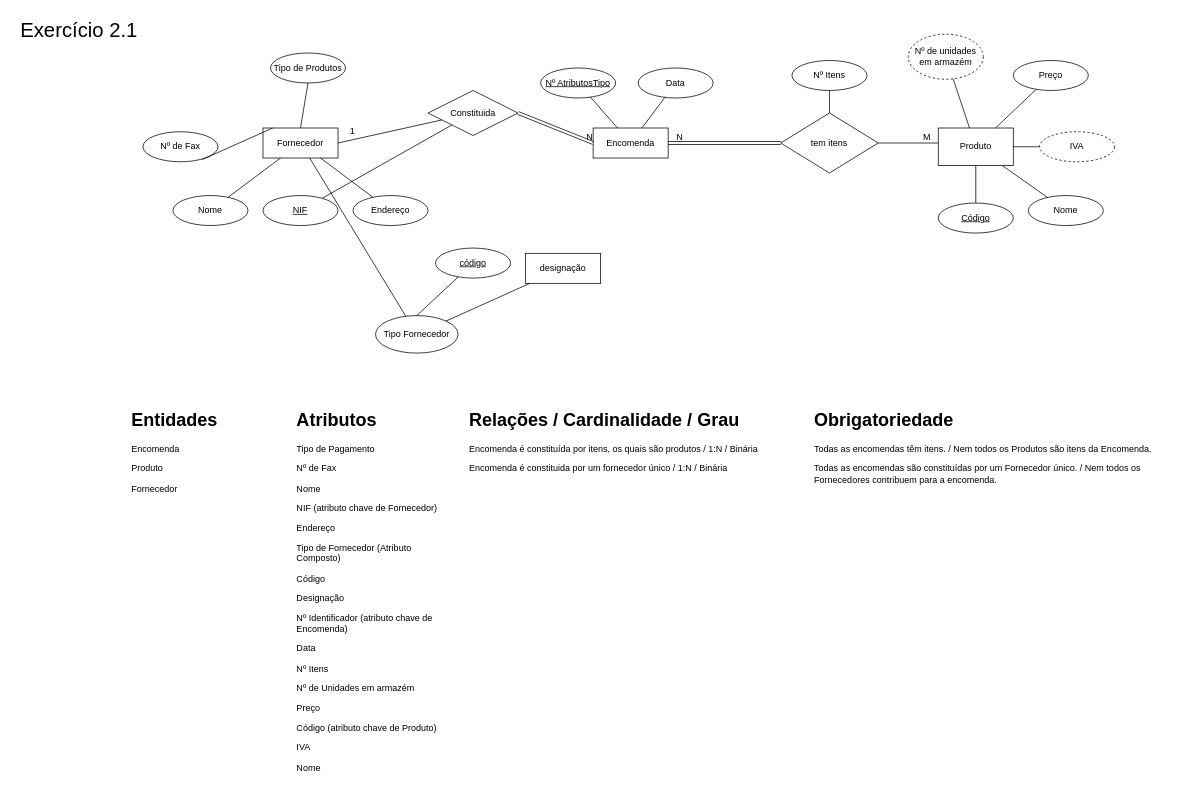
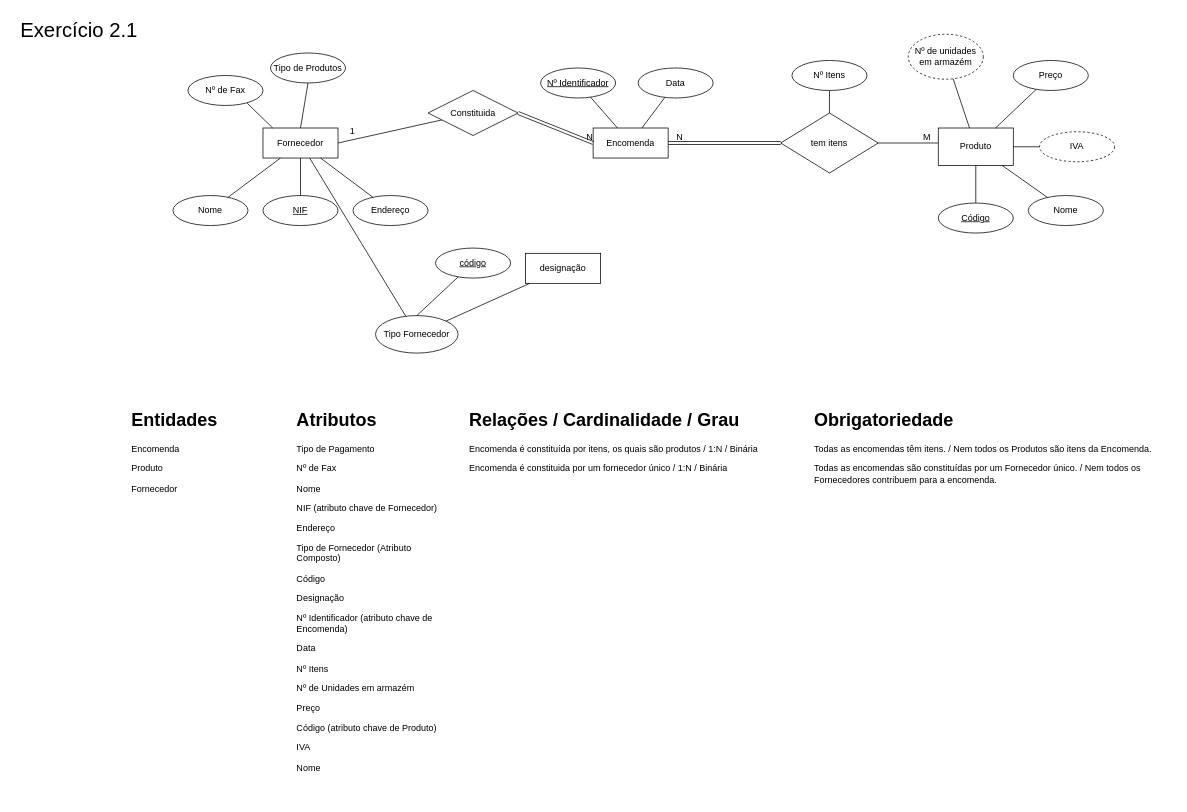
(578, 83) -> (578, 83)
(180, 147) -> (225, 90)
(386, 162) -> (300, 177)
